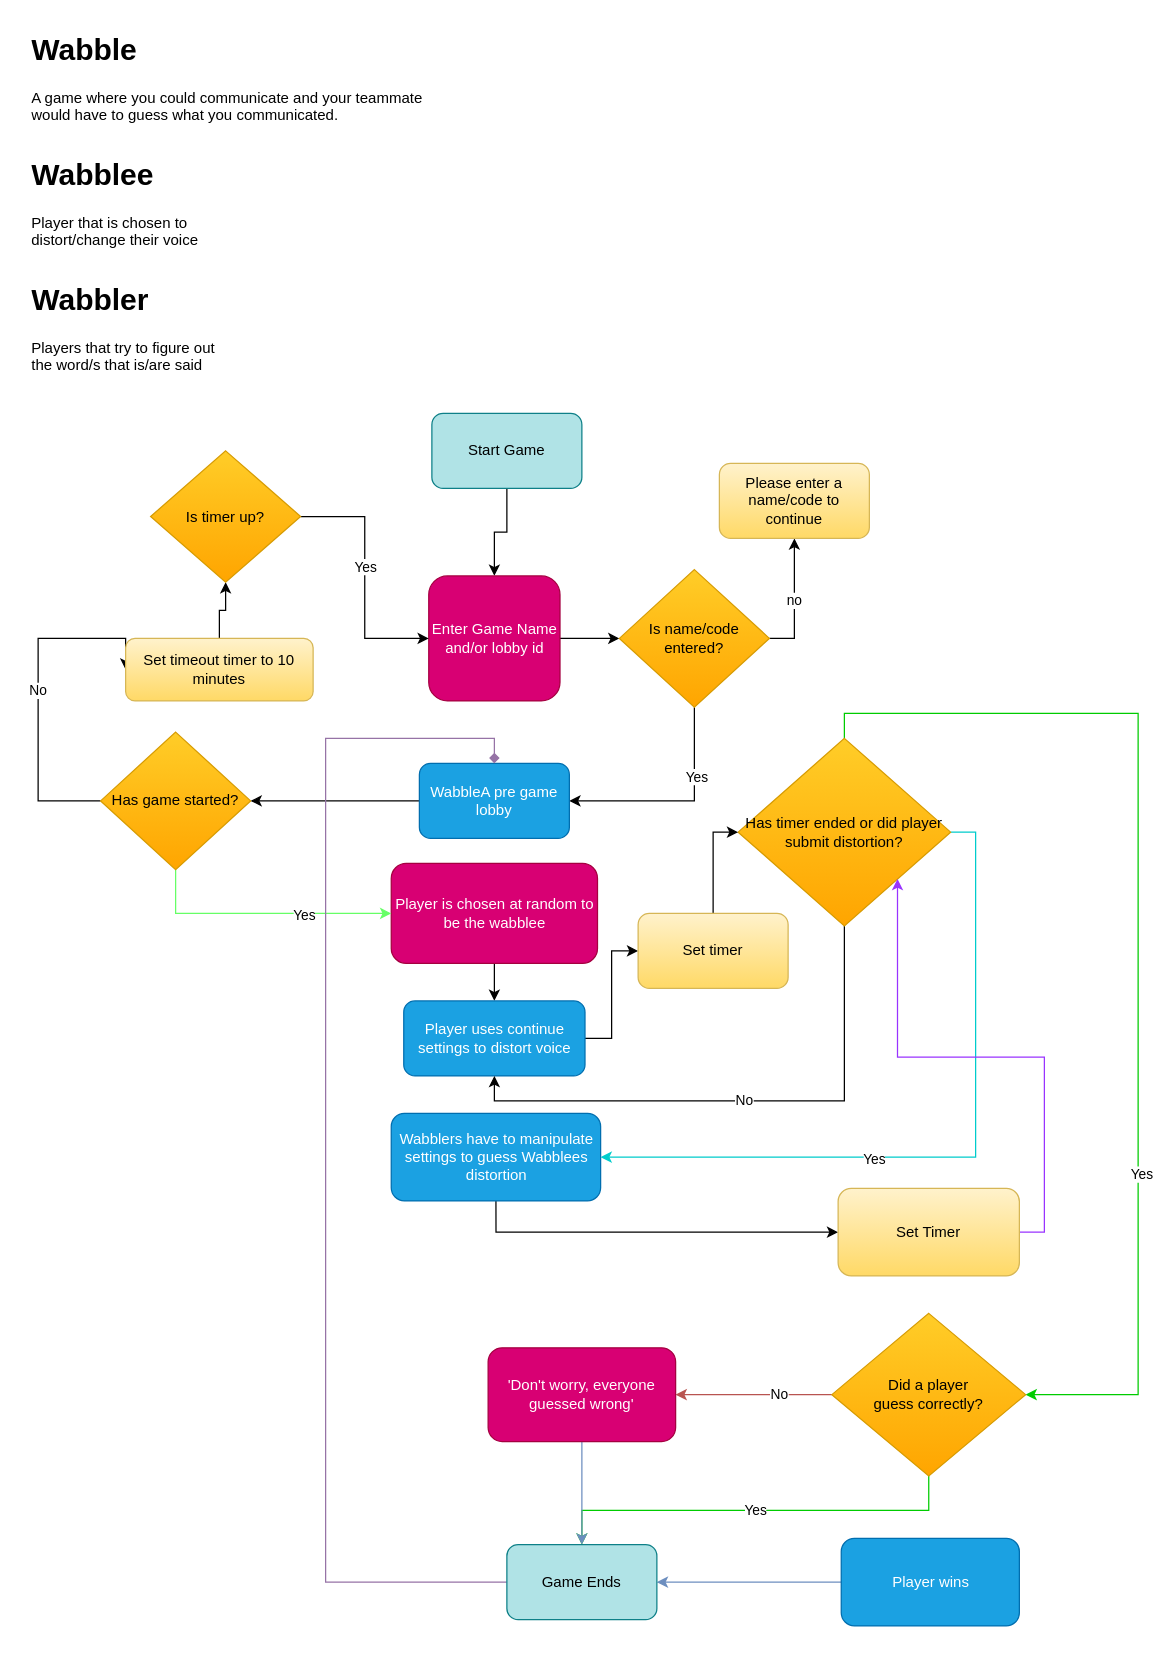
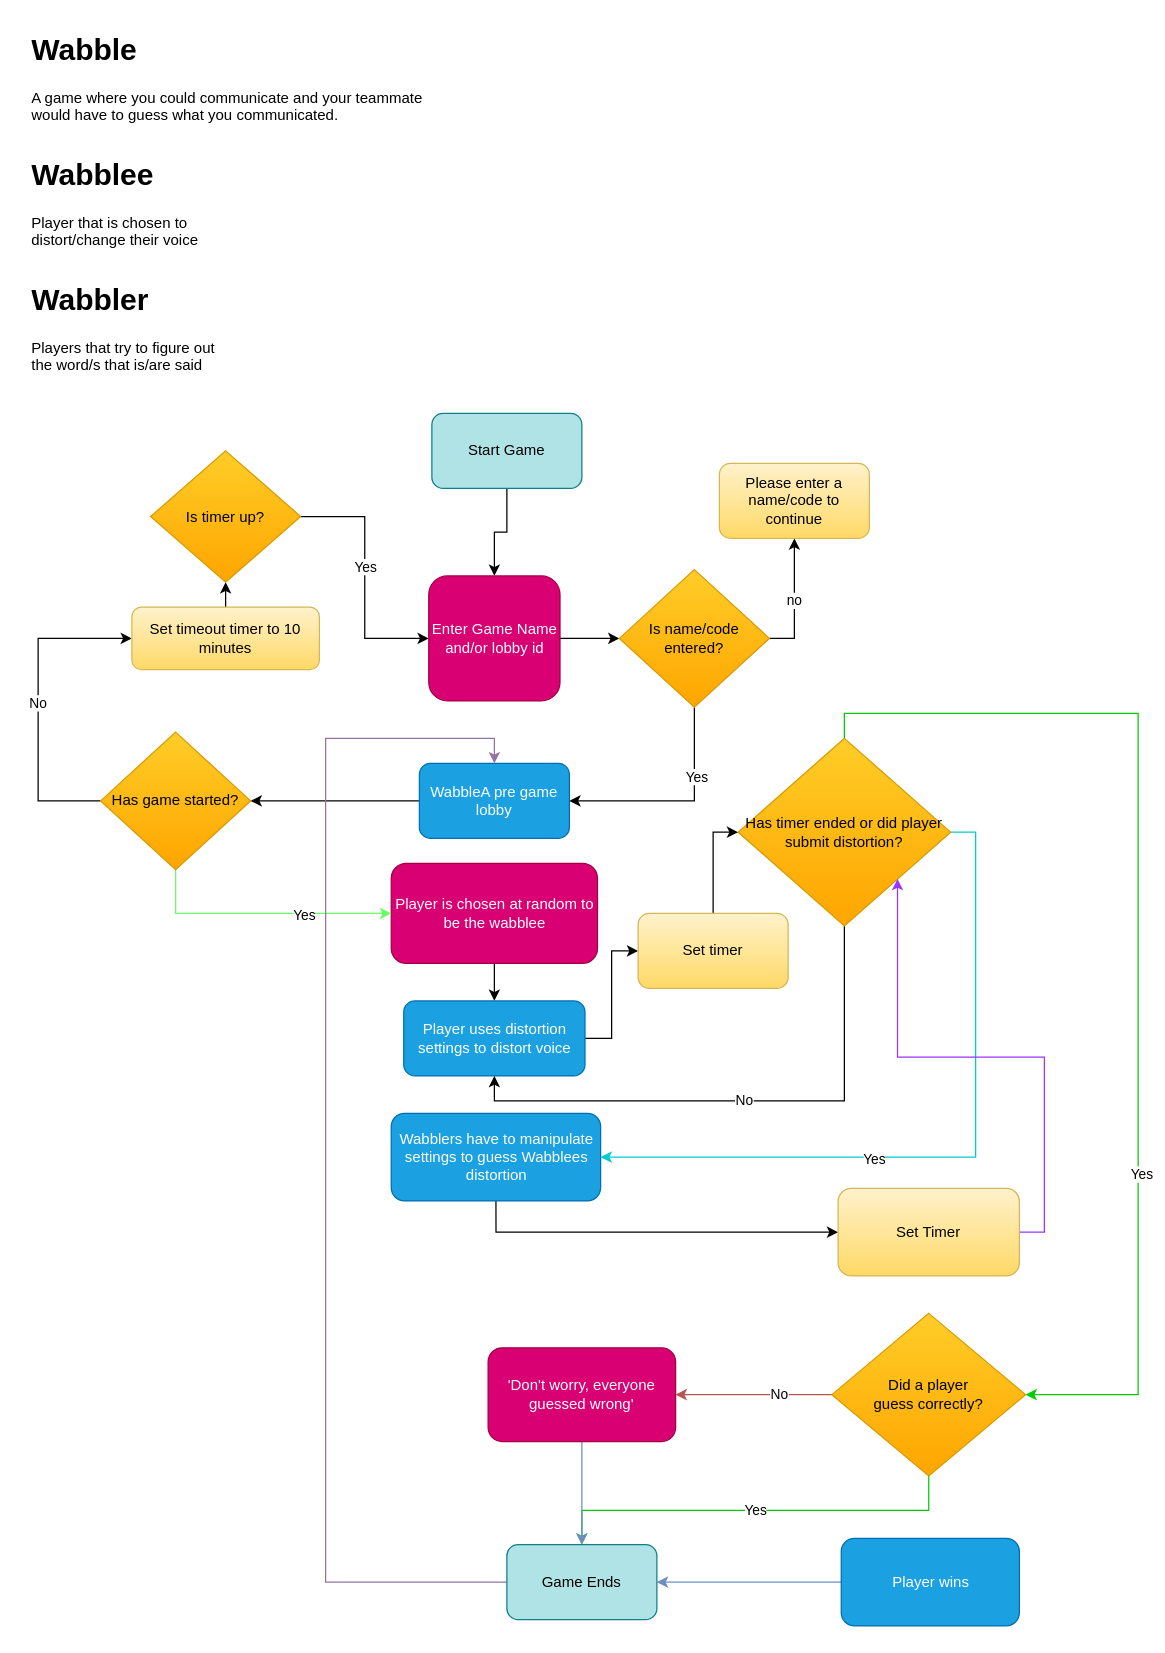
(219, 669) -> (226, 638)
(494, 752) -> (494, 753)
(495, 1038) -> (495, 1038)
